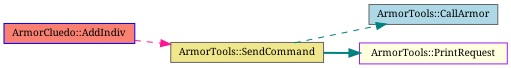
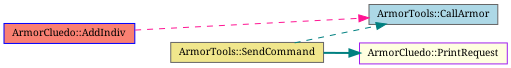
(148, 42) -> (247, 24)
(433, 53) -> (433, 53)
